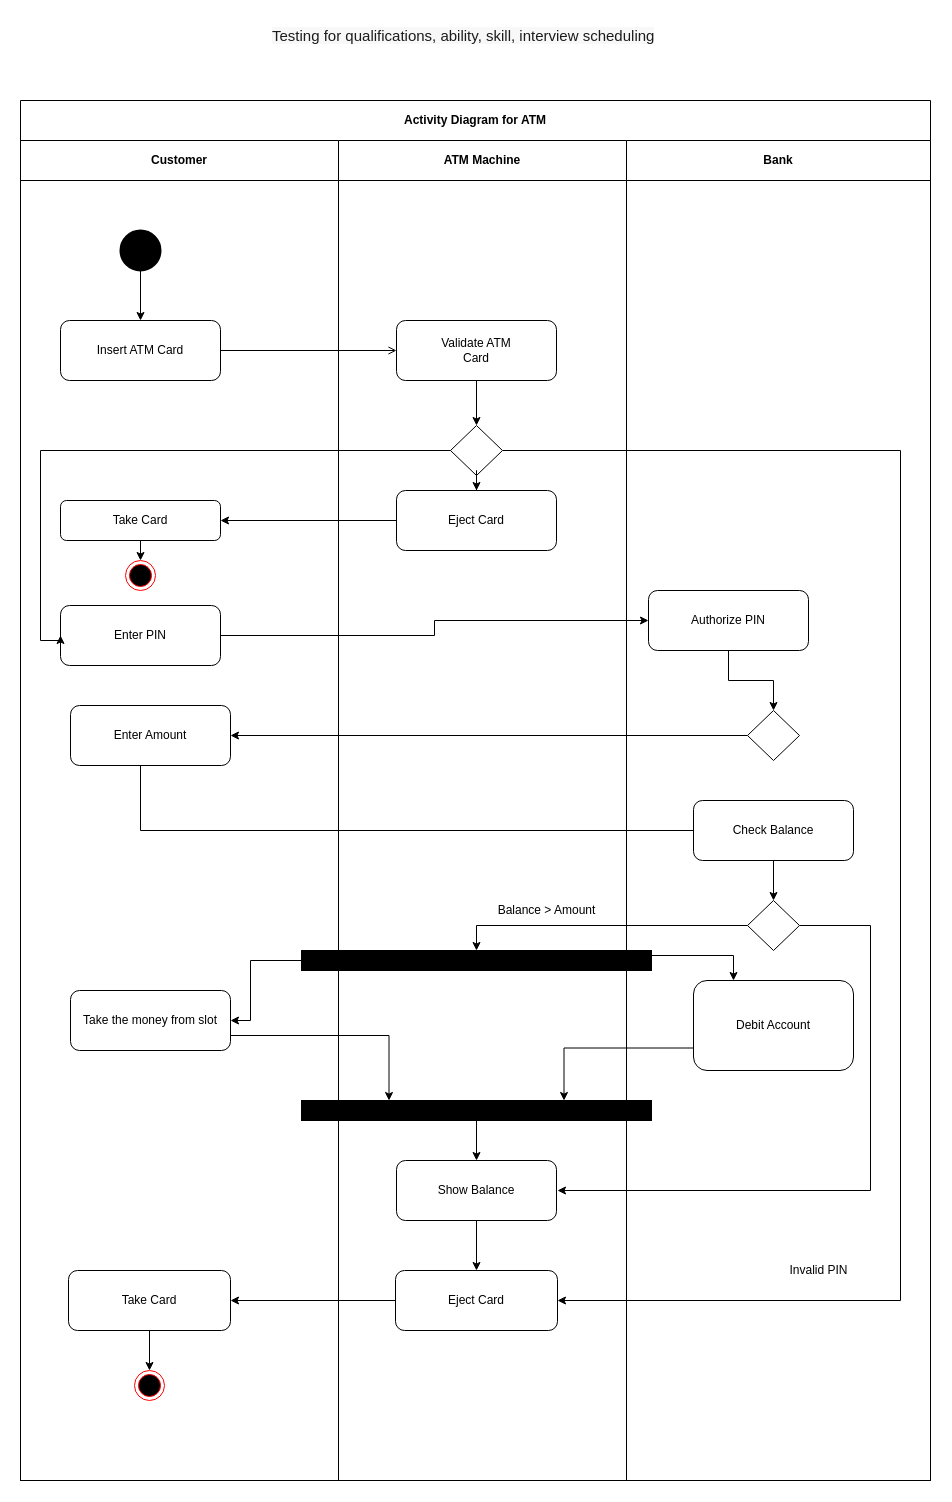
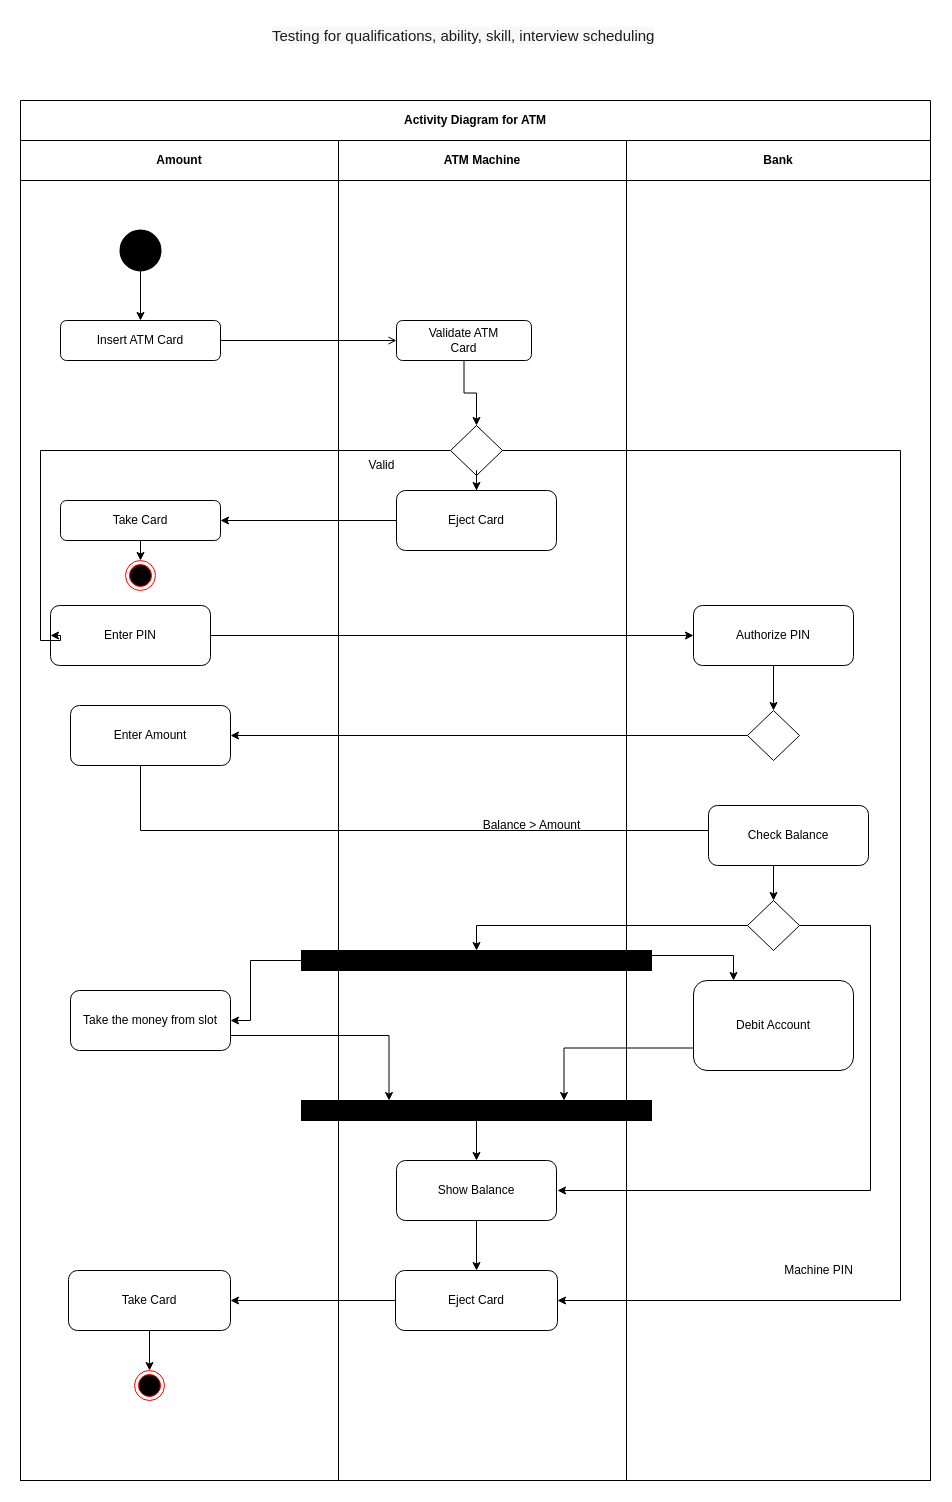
(180, 161) -> (180, 161)
(141, 351) -> (141, 341)
(477, 351) -> (464, 341)
none -> (382, 466)
(729, 621) -> (774, 636)
(141, 636) -> (131, 636)
(774, 831) -> (789, 836)
(547, 911) -> (532, 826)
(819, 1271) -> (819, 1271)
